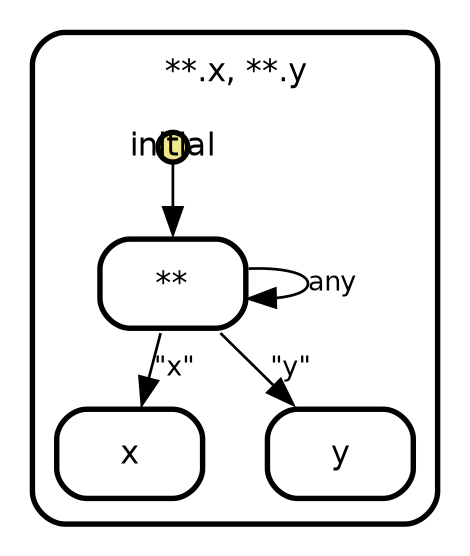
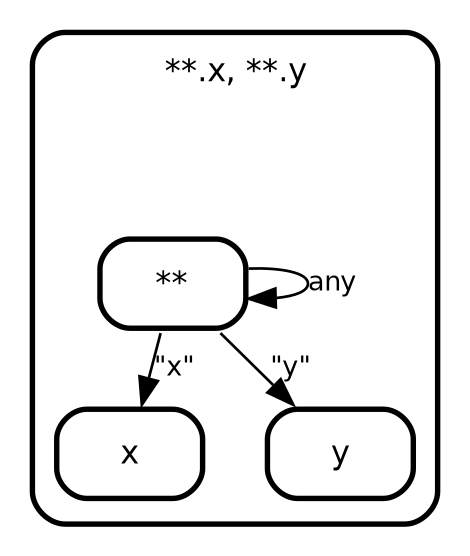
(173, 147) -> none
